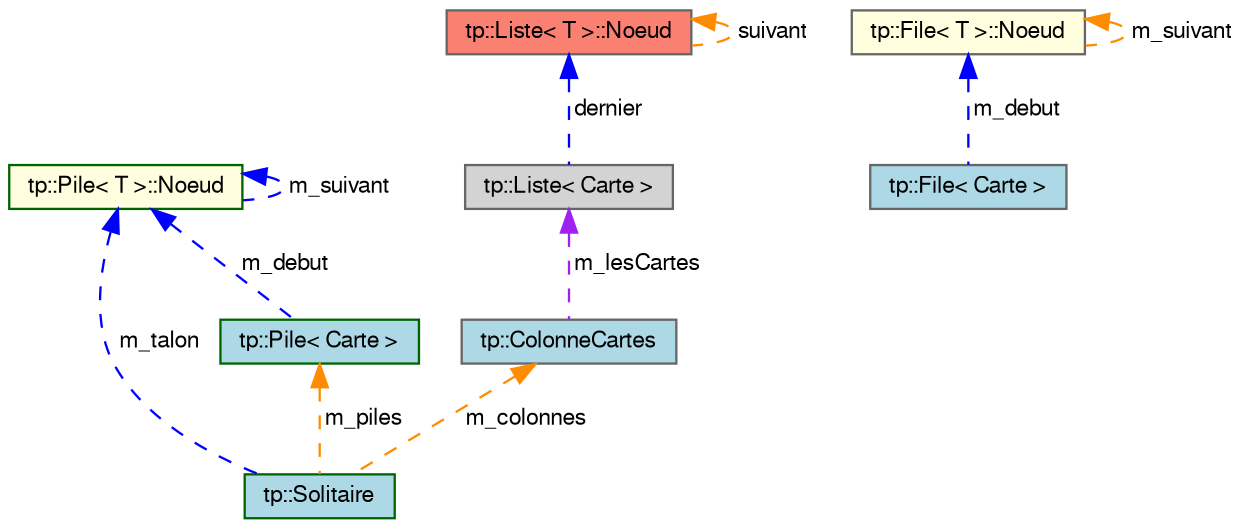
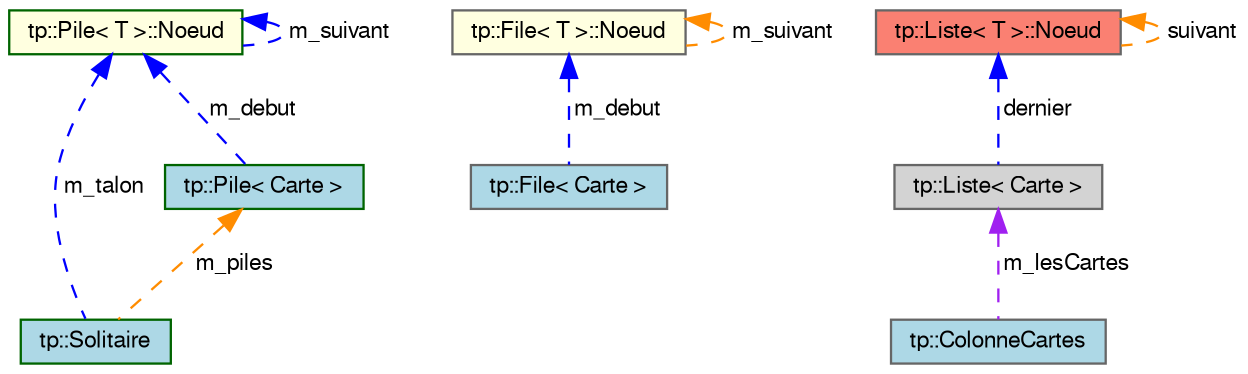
(434, 425) -> none
